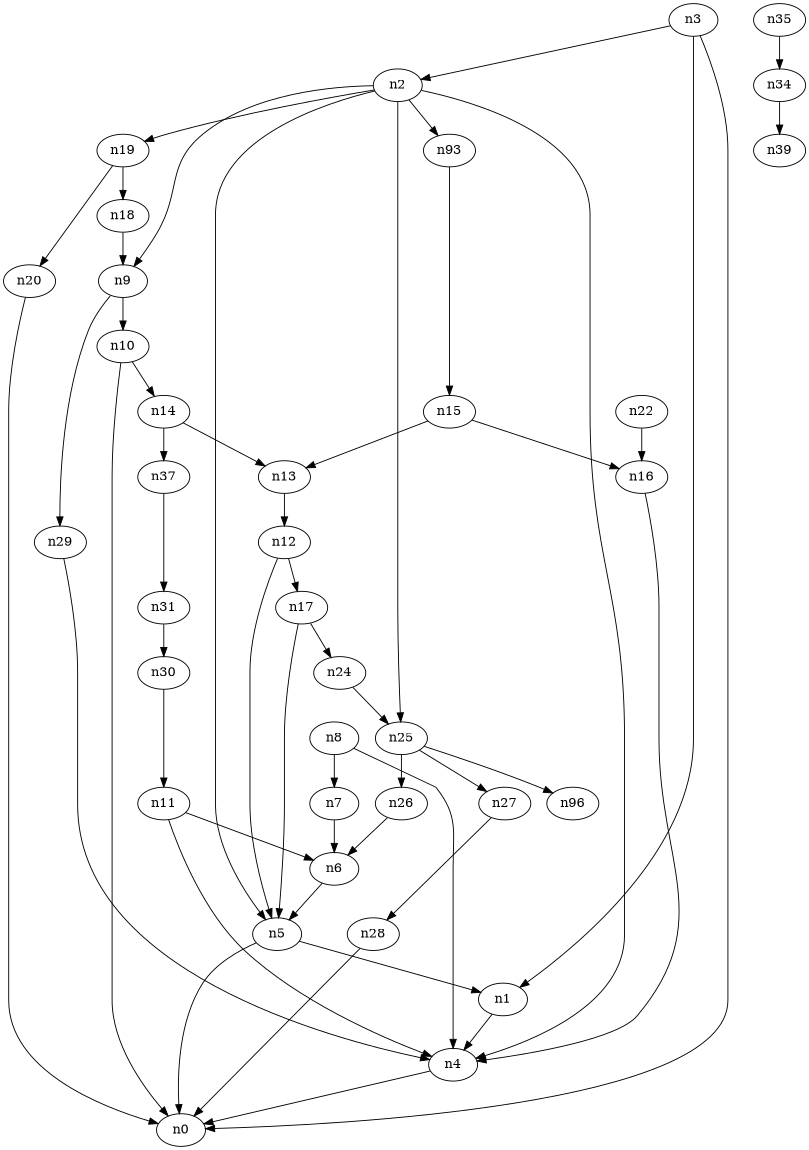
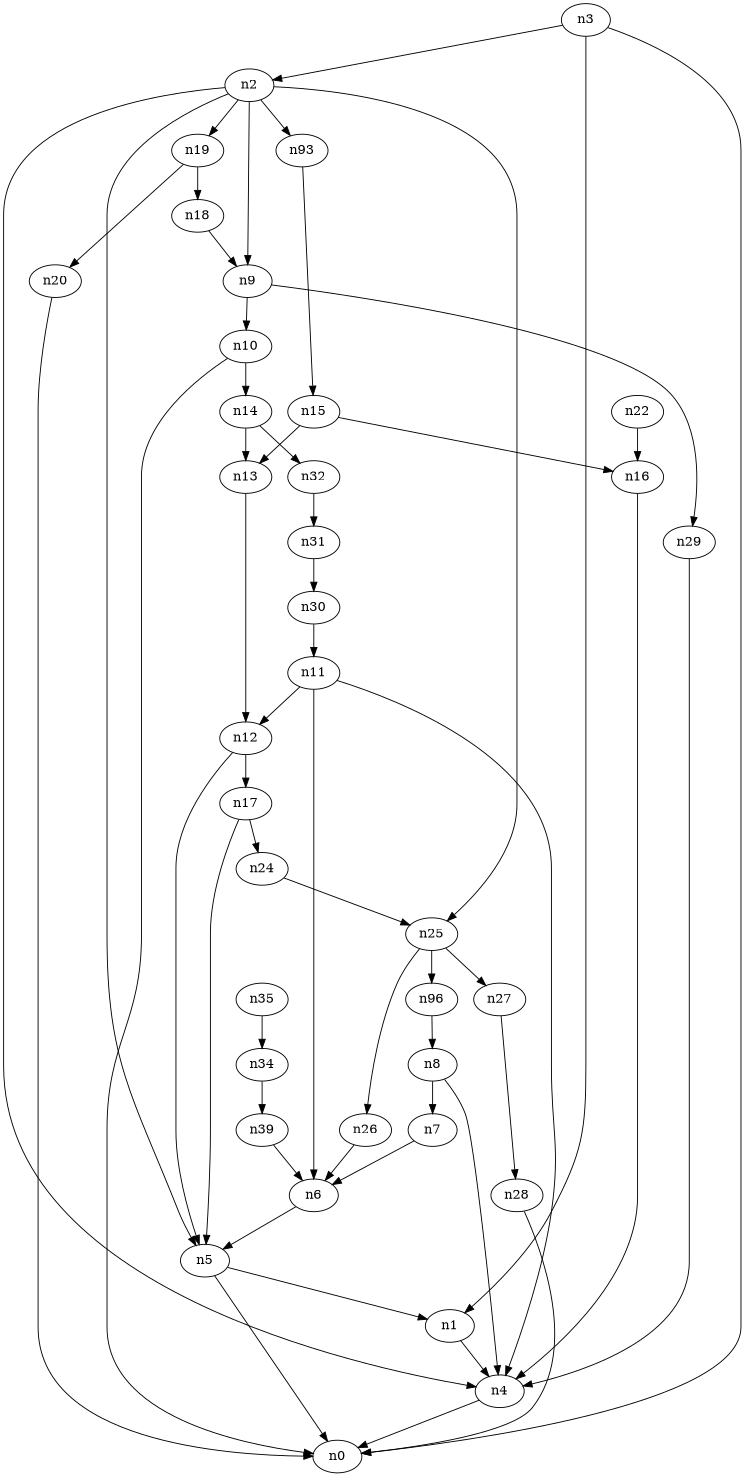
(164, 477) -> (314, 477)
none -> (283, 703)
none -> (432, 1028)
none -> (285, 1159)
